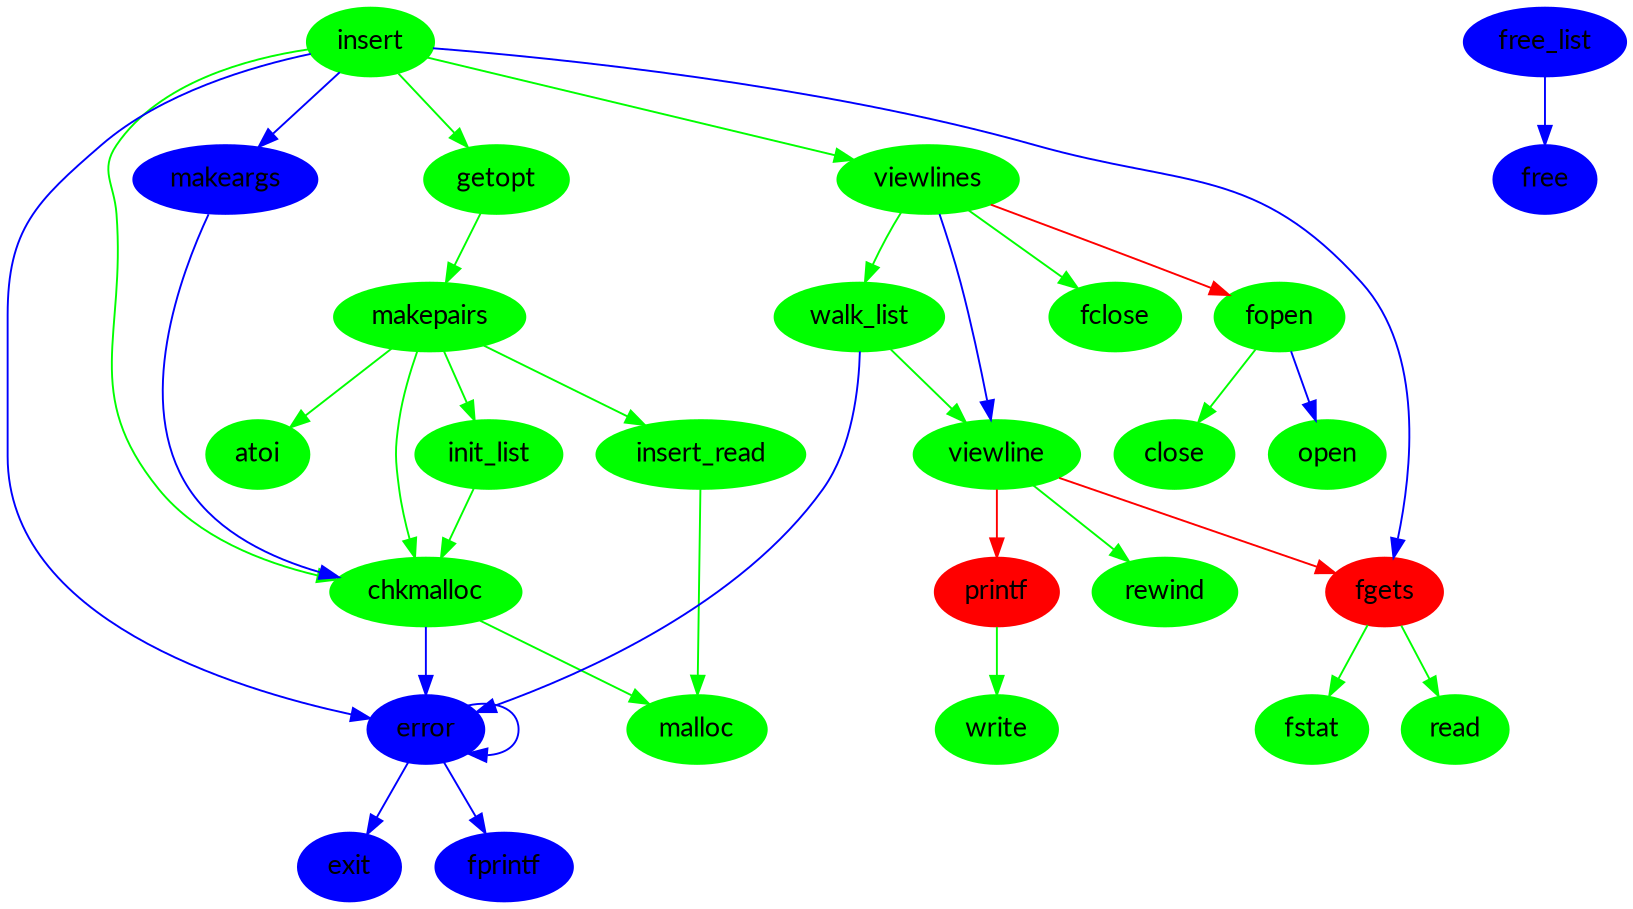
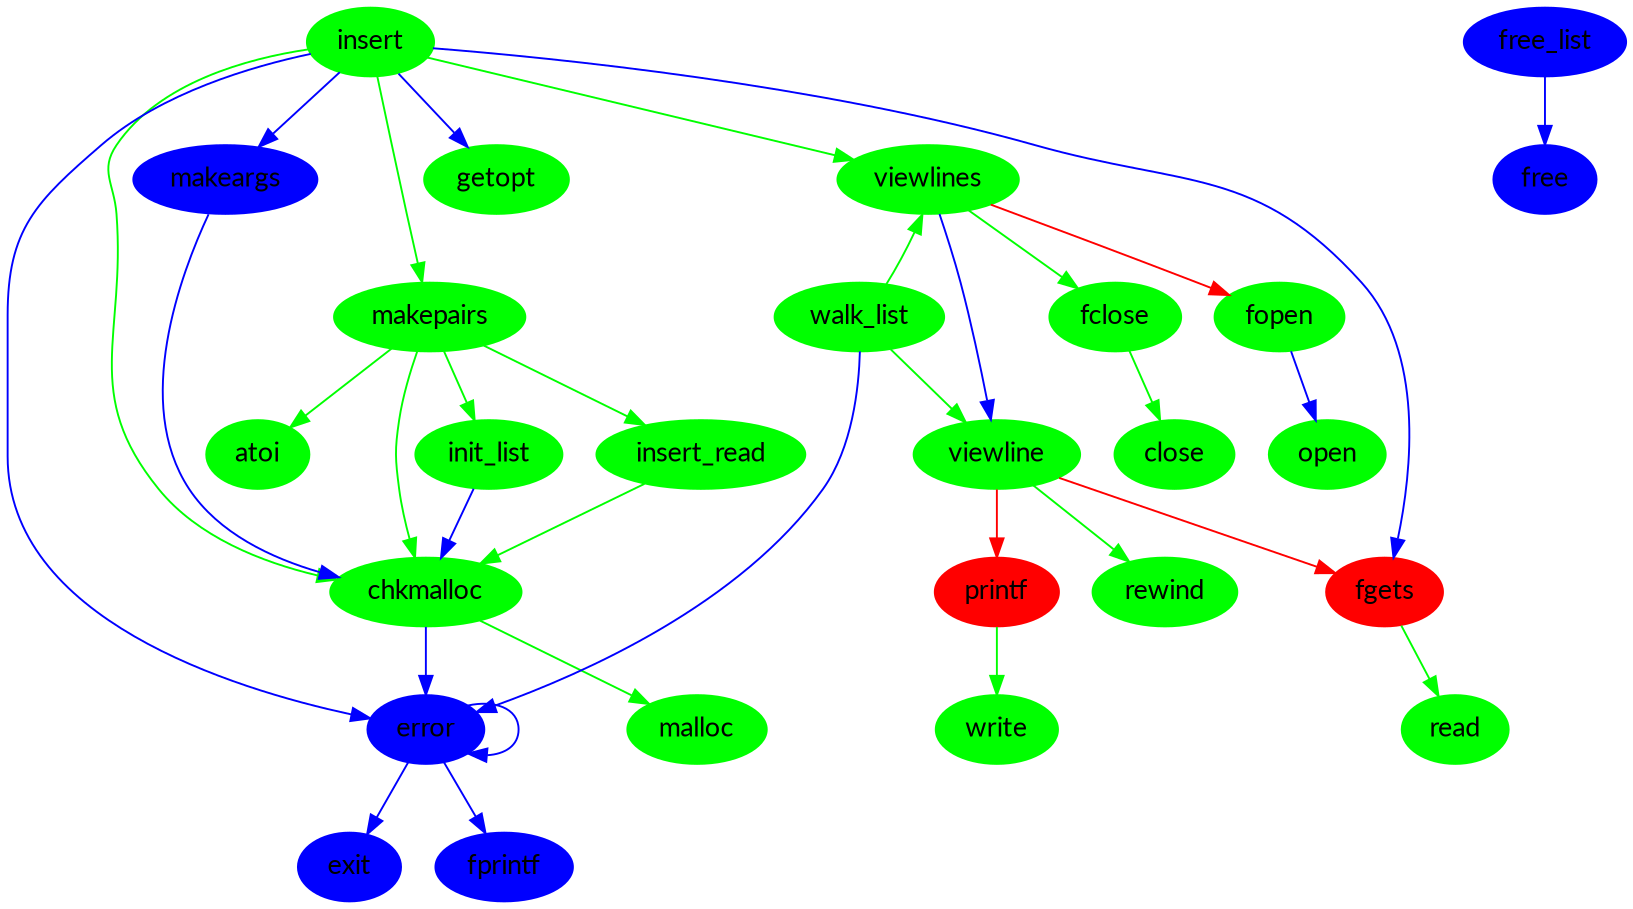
(426, 103) -> (426, 103)
(886, 238) -> (901, 259)
(468, 239) -> (397, 170)
(1233, 378) -> (1141, 376)
(462, 515) -> (462, 515)
(699, 582) -> (571, 519)
(1312, 730) -> none
